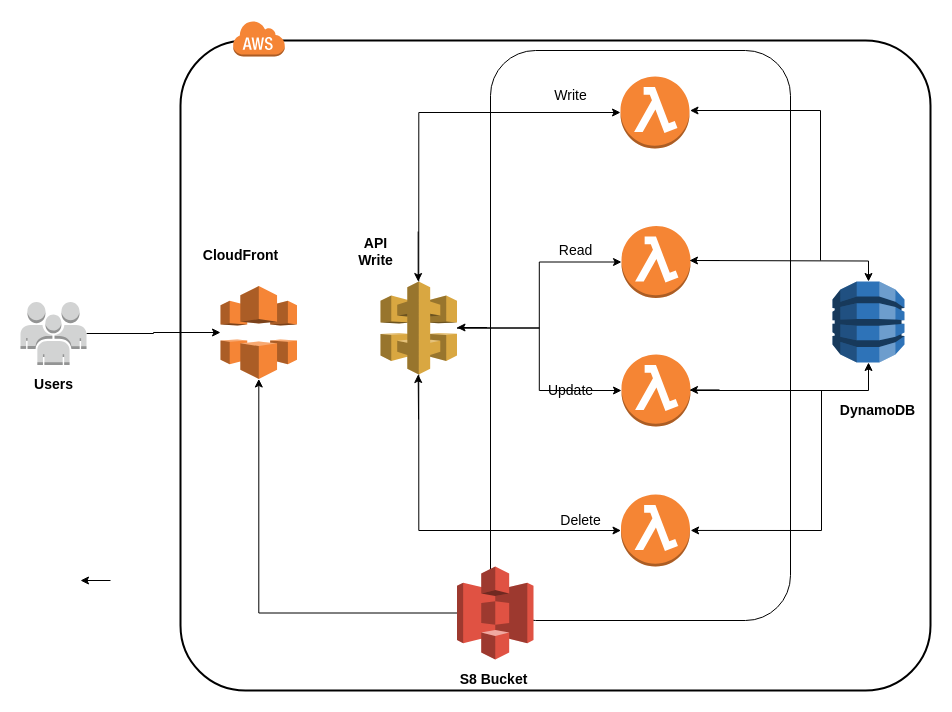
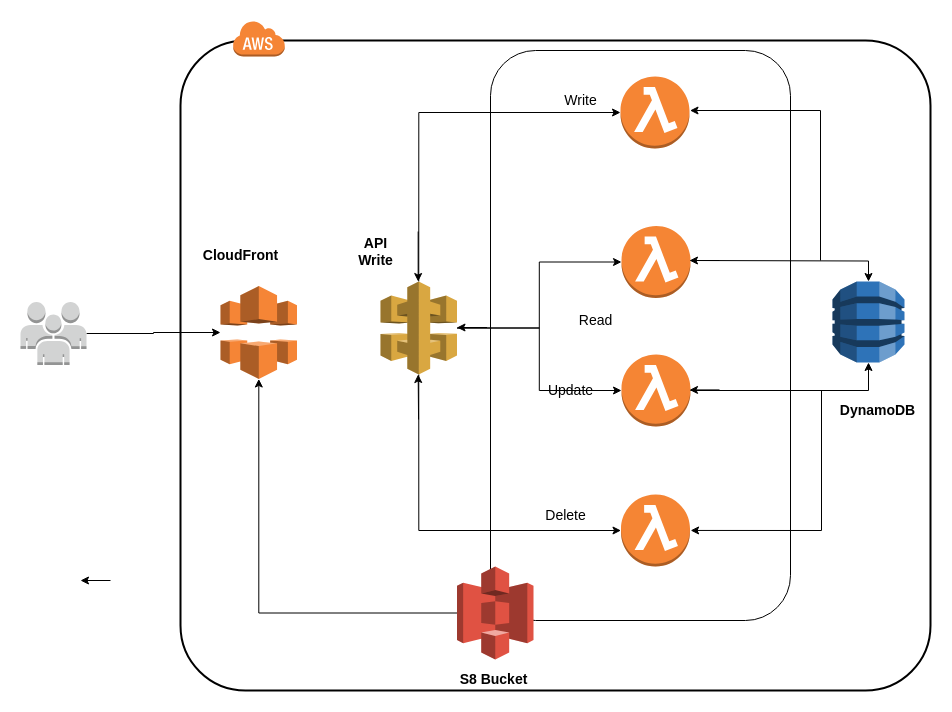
(571, 96) -> (581, 101)
(576, 251) -> (596, 321)
(54, 385) -> none
(581, 521) -> (566, 516)
